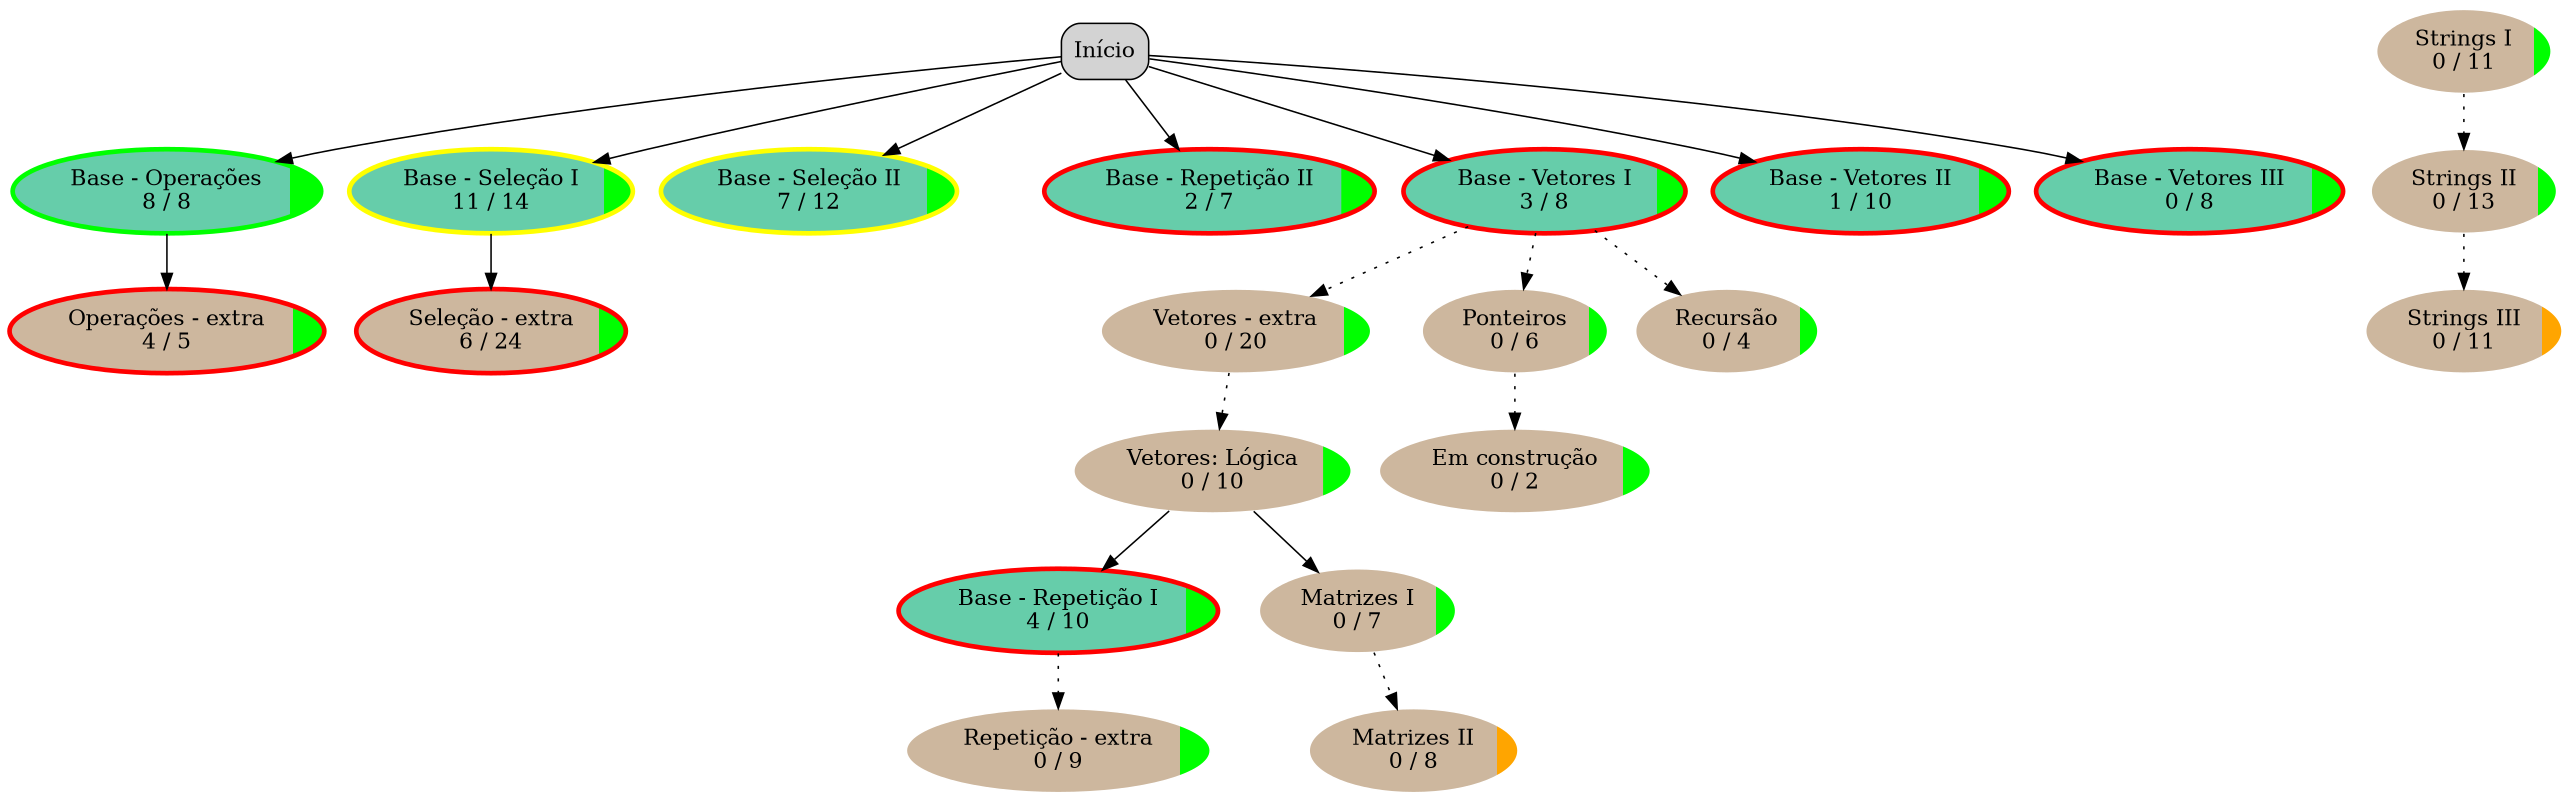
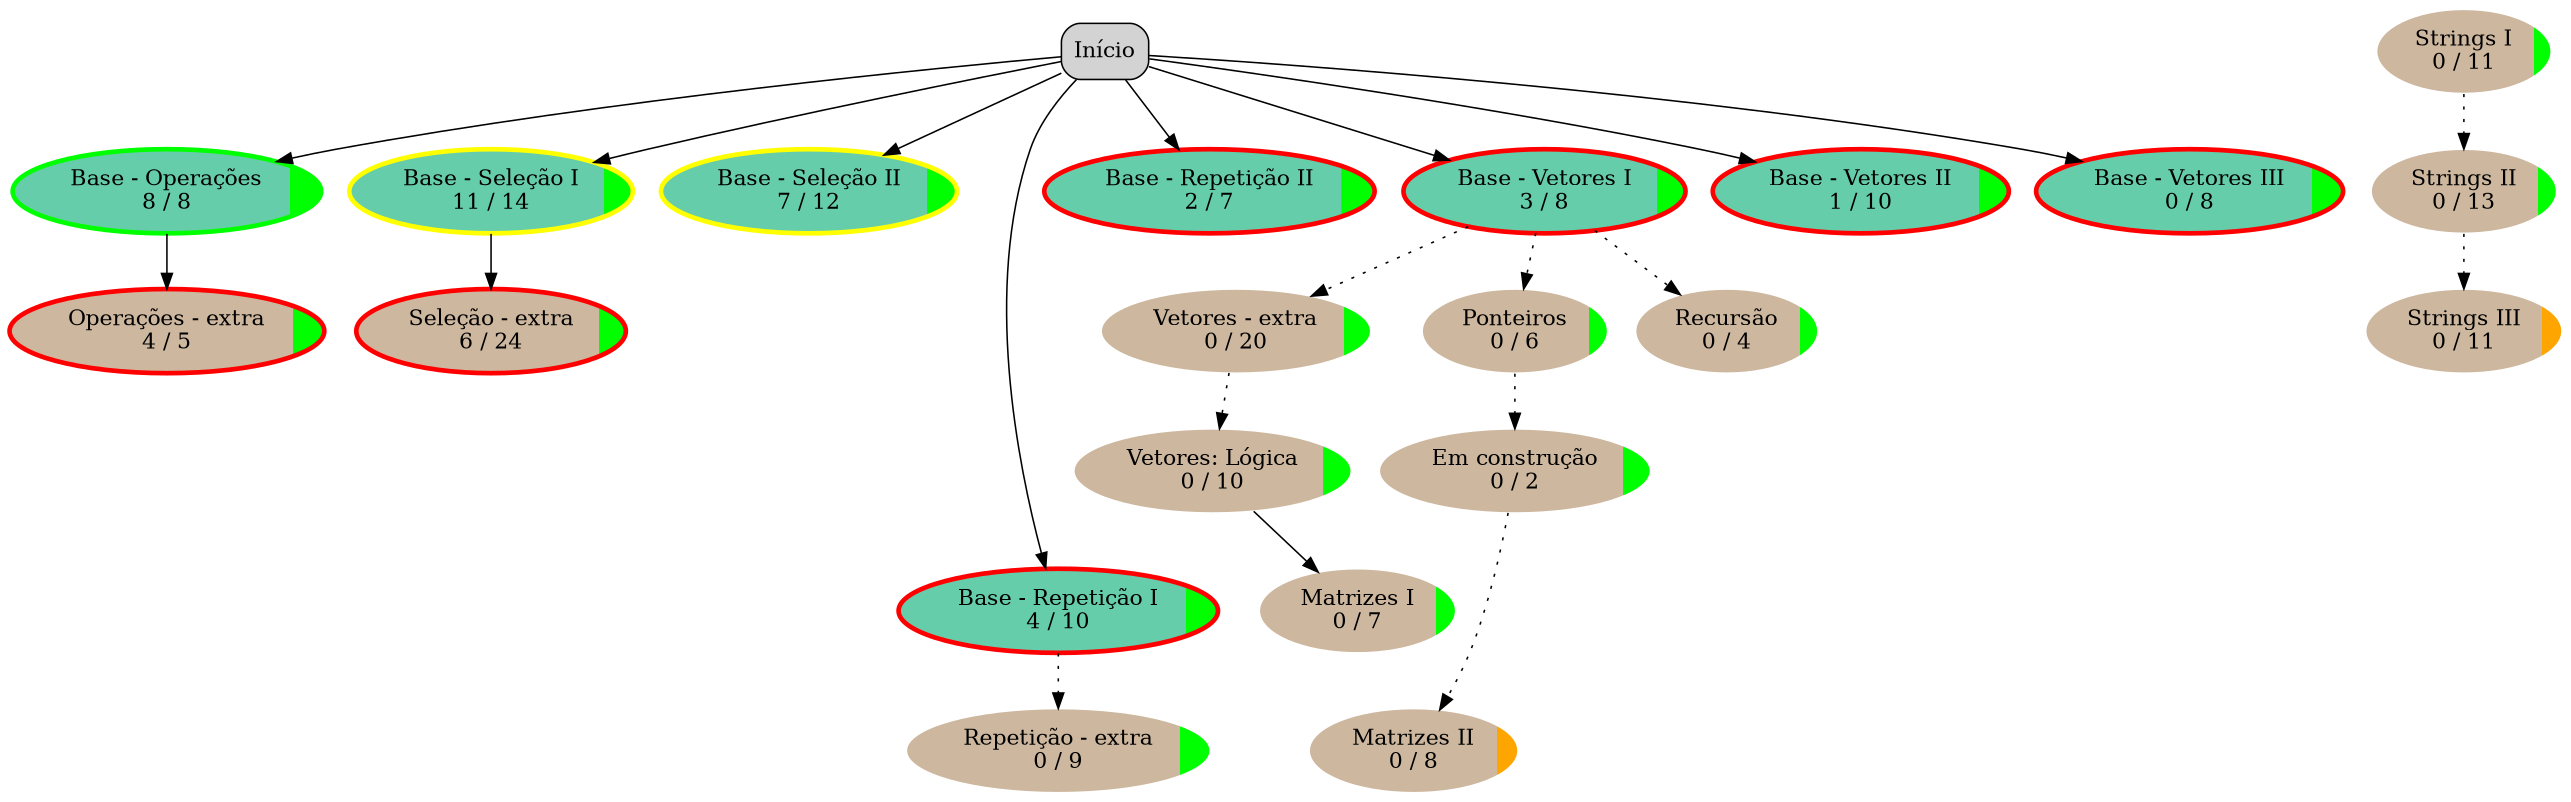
(1142, 535) -> (1007, 309)
(1383, 674) -> (1485, 607)
